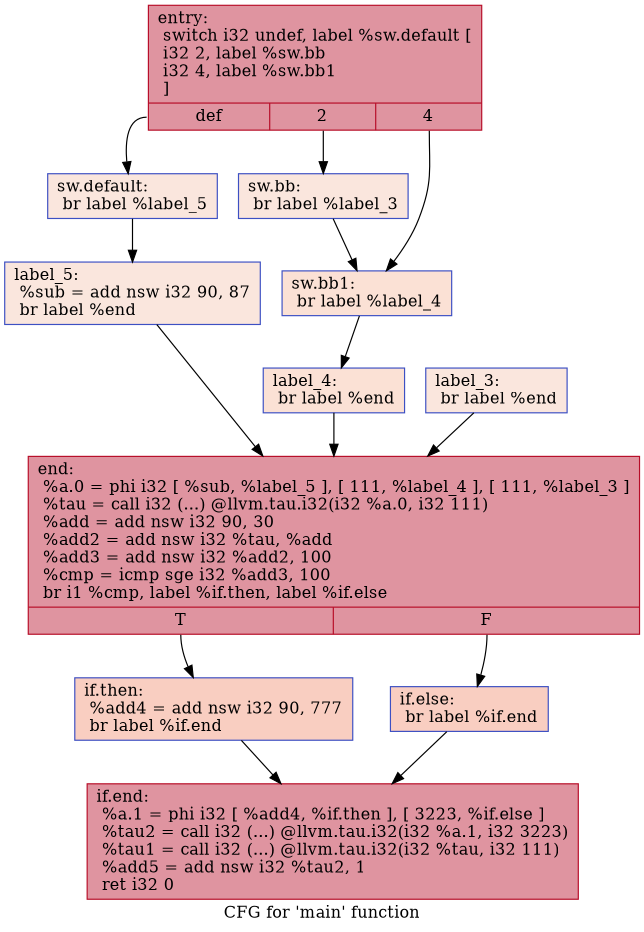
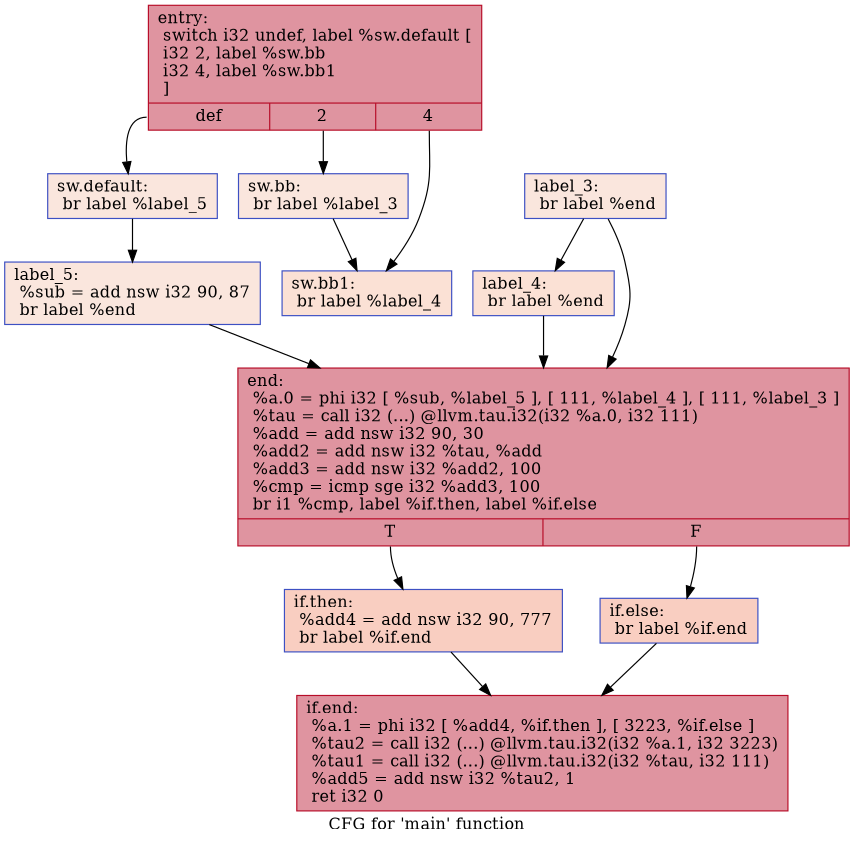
(352, 336) -> (572, 240)
